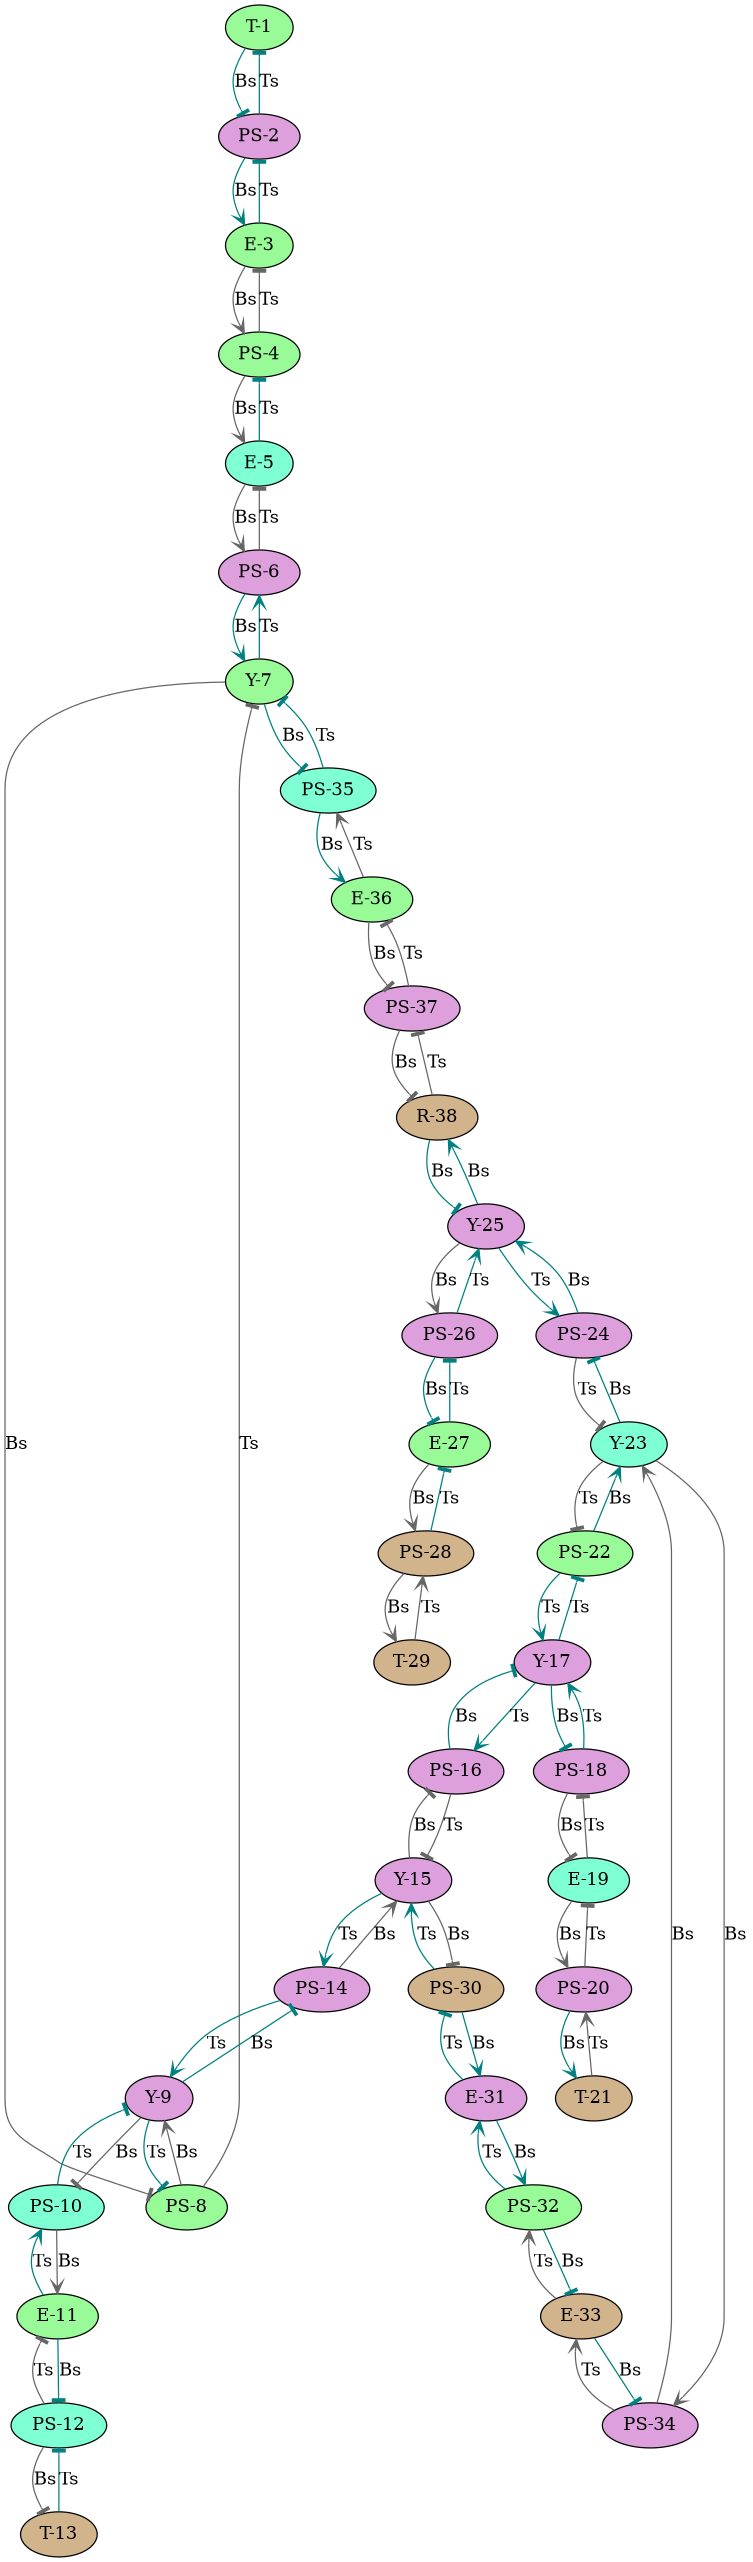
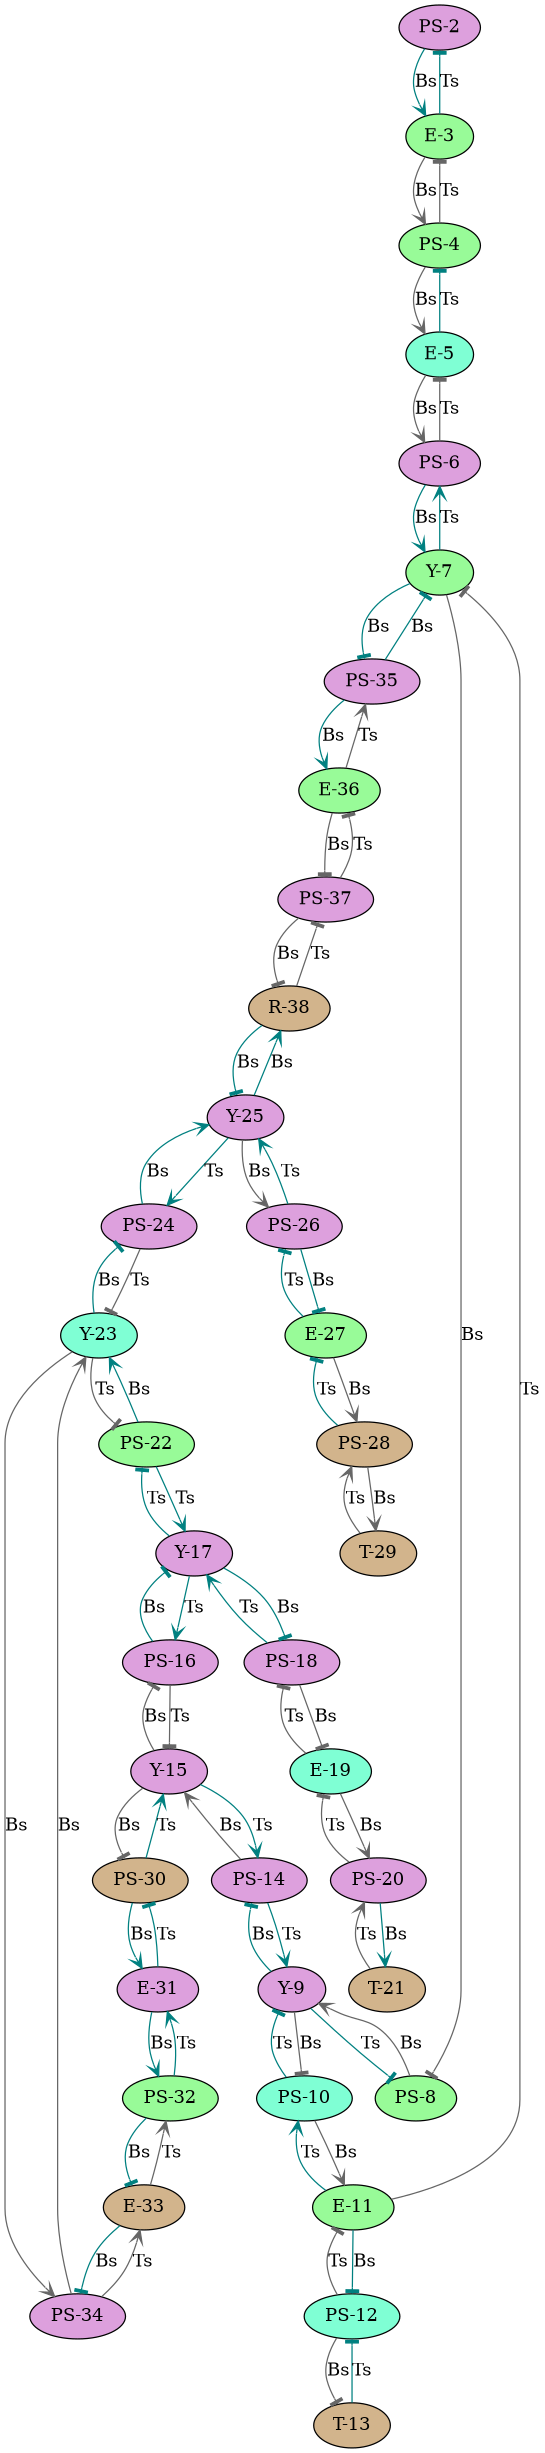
(259, 28) -> none
(326, 736) -> (423, 627)
(328, 791) -> (372, 682)
(239, 1452) -> (520, 1425)
